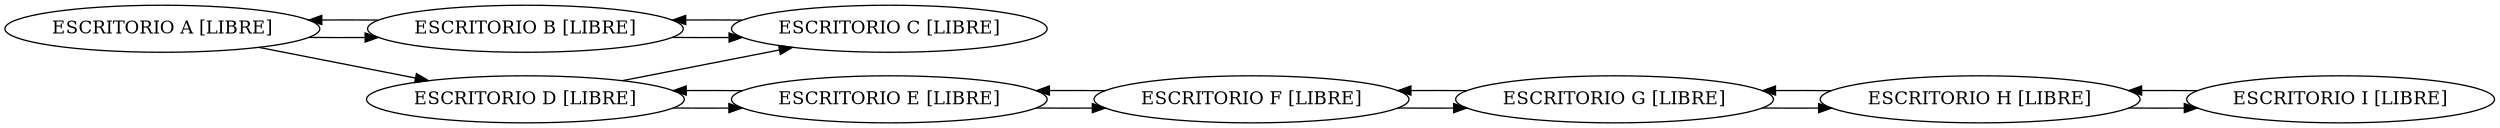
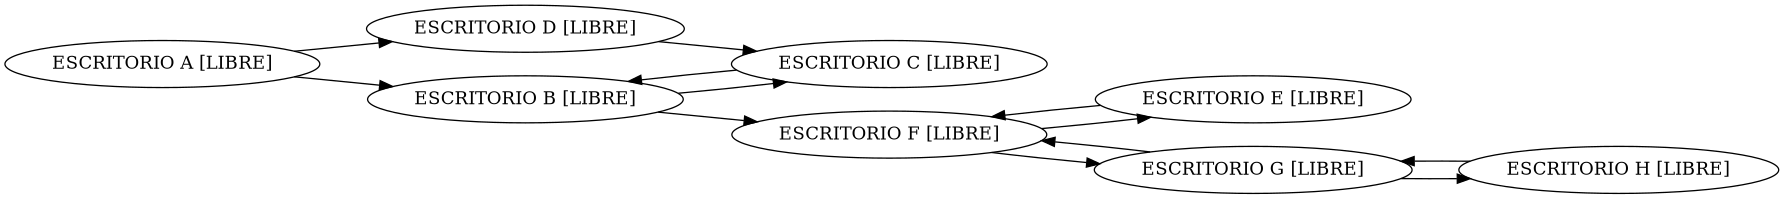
(350, 20) -> (701, 116)
(714, 91) -> none
(2341, 99) -> none
(701, 108) -> none
